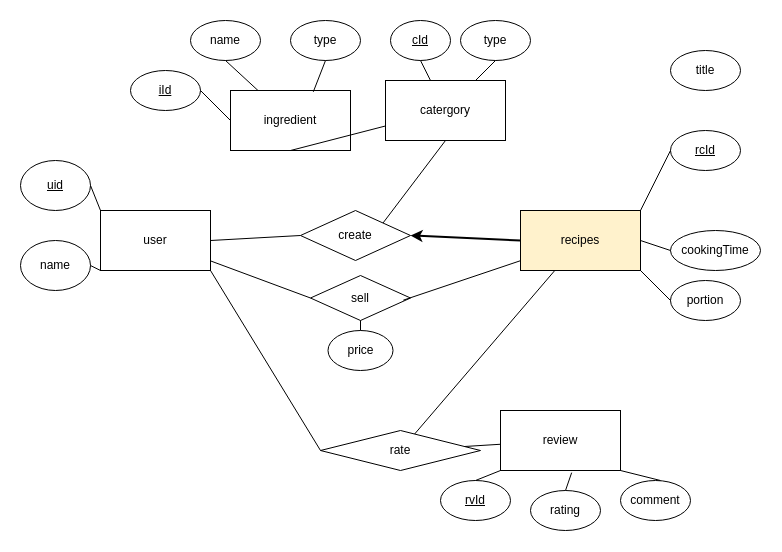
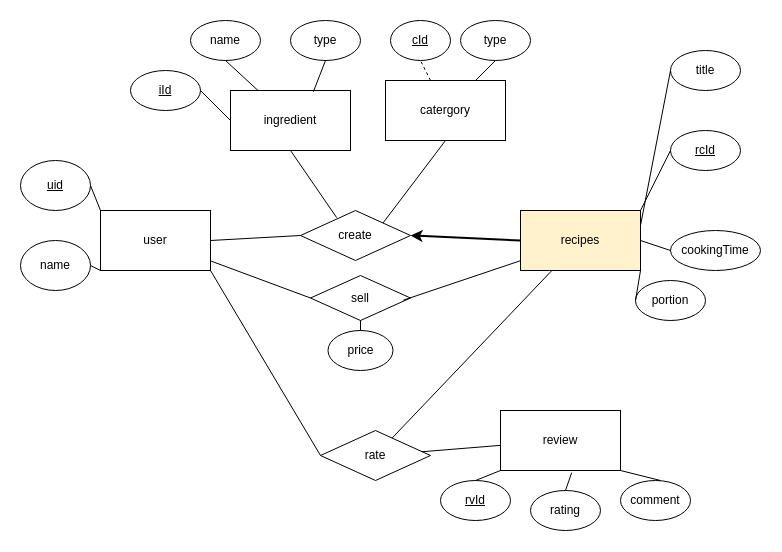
(426, 71) -> (426, 71)
none -> (658, 134)
(338, 138) -> (313, 184)
(706, 301) -> (671, 301)
(401, 451) -> (376, 456)
